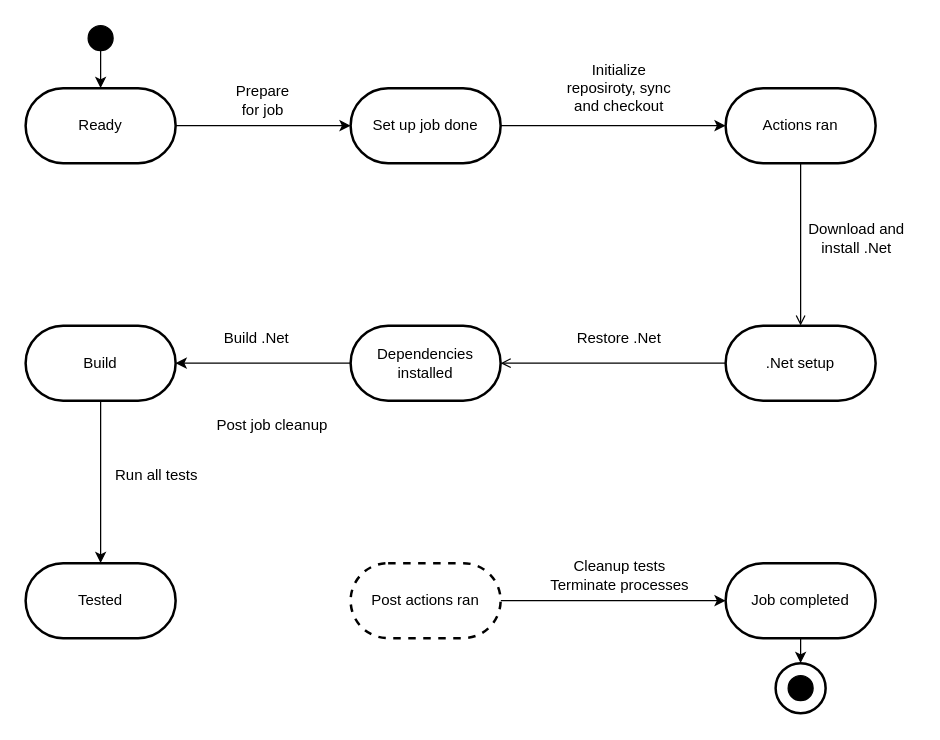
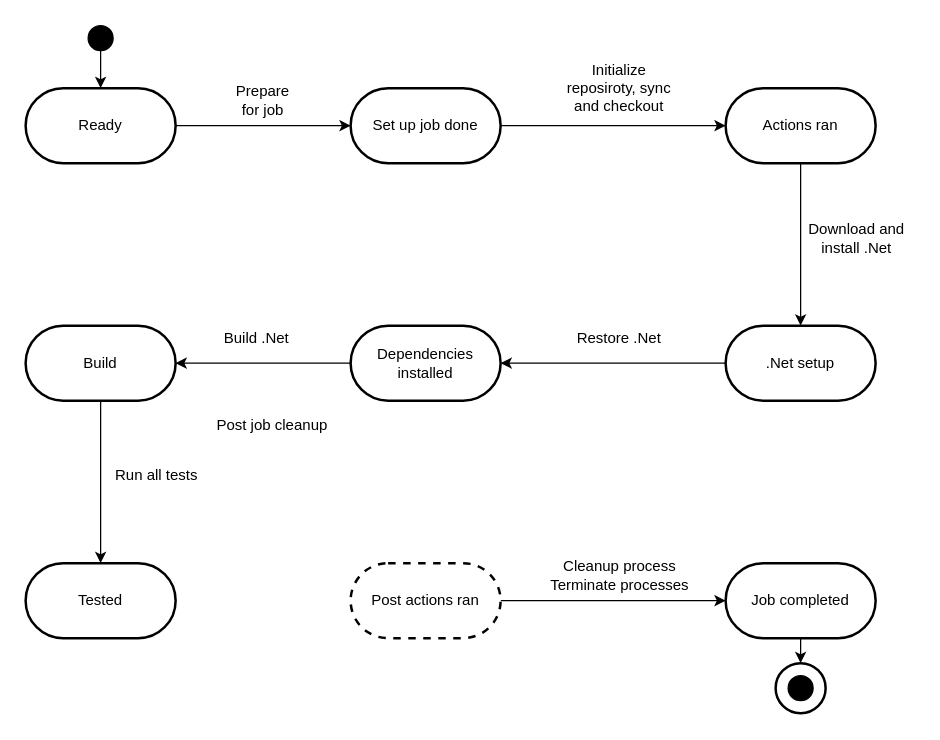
(801, 317) -> (801, 315)
(508, 363) -> (510, 363)
(620, 576) -> (620, 576)
